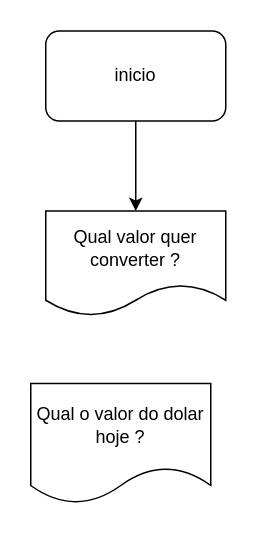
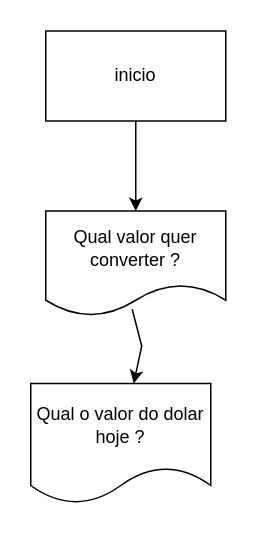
(136, 76) -> (136, 76)
none -> (140, 341)
